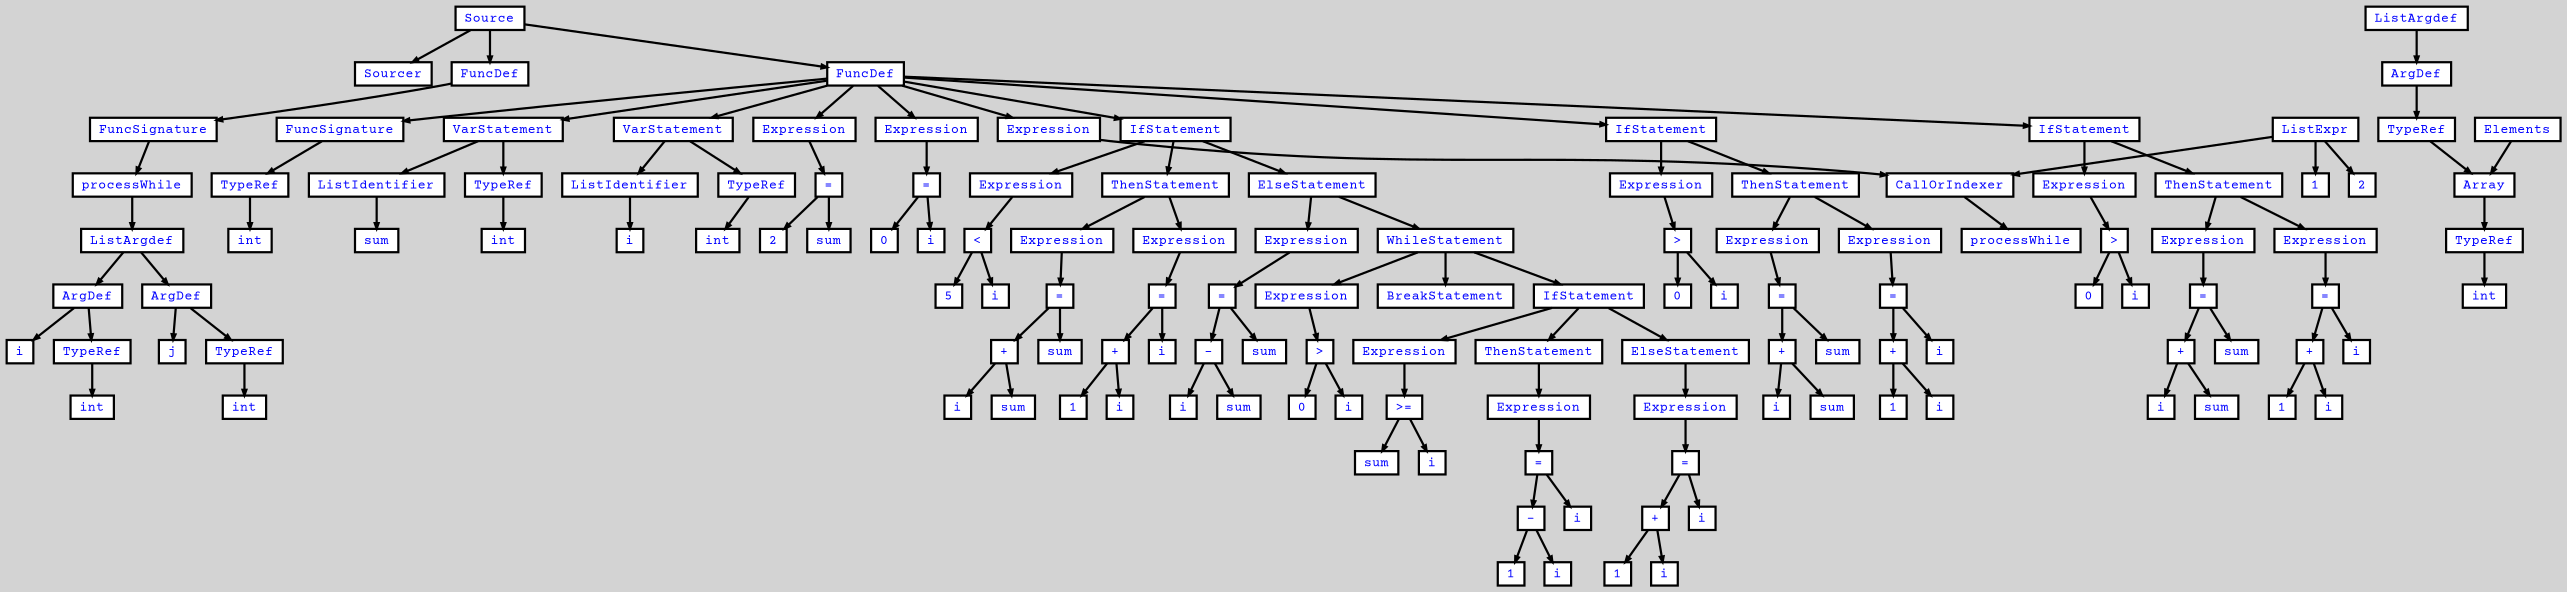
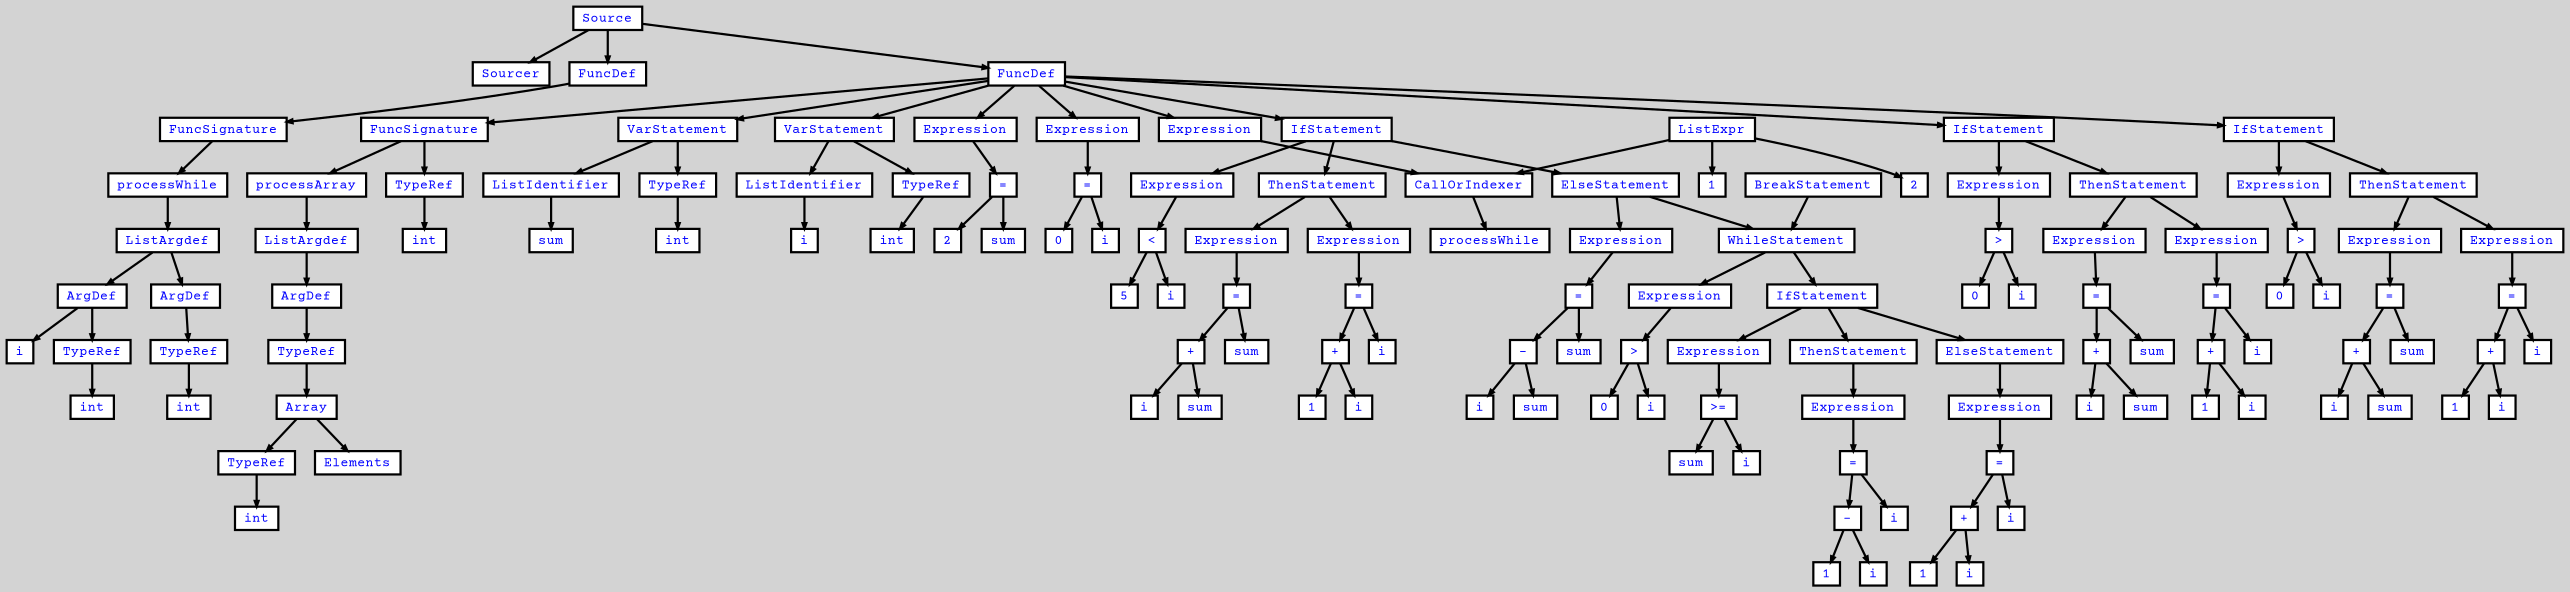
(2503, 155) -> (330, 433)
none -> (307, 185)
(1446, 266) -> (1801, 210)
(172, 352) -> none
